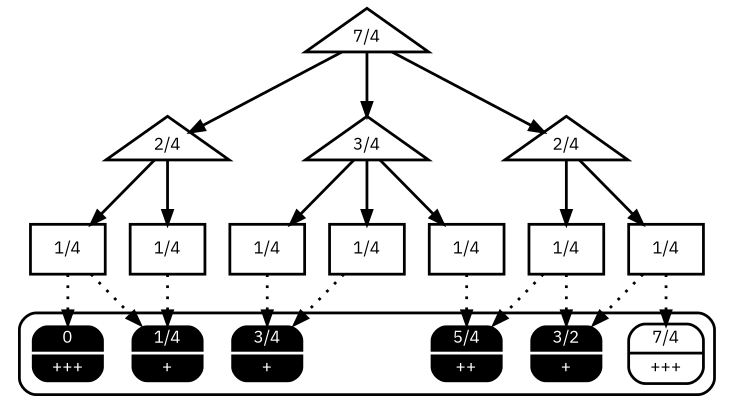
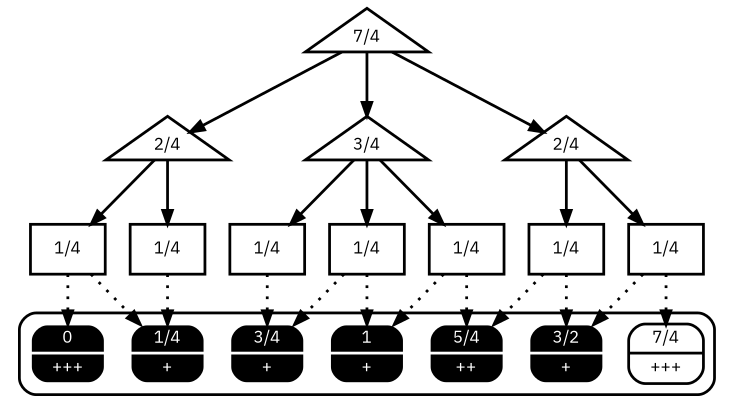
none -> (367, 354)
